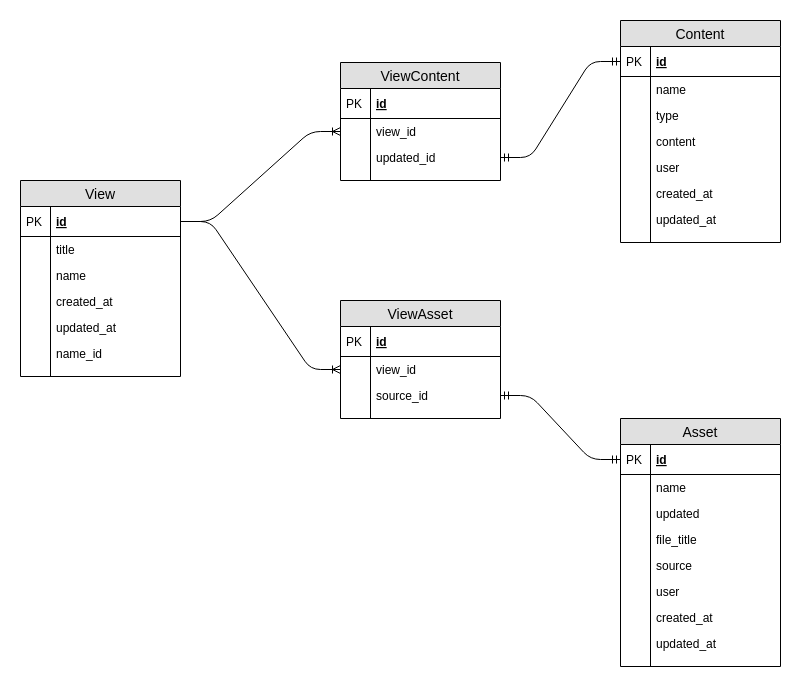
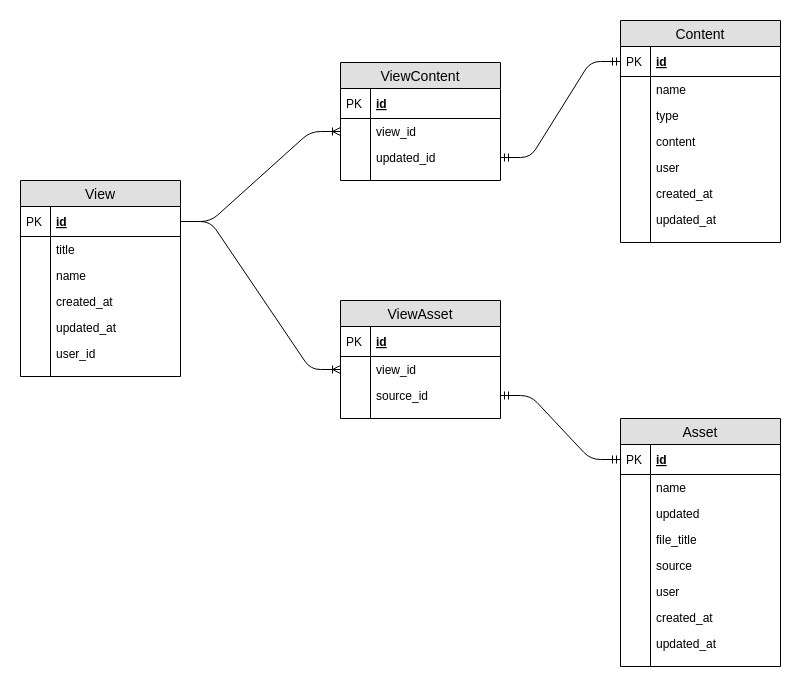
(78, 354) -> (78, 354)
